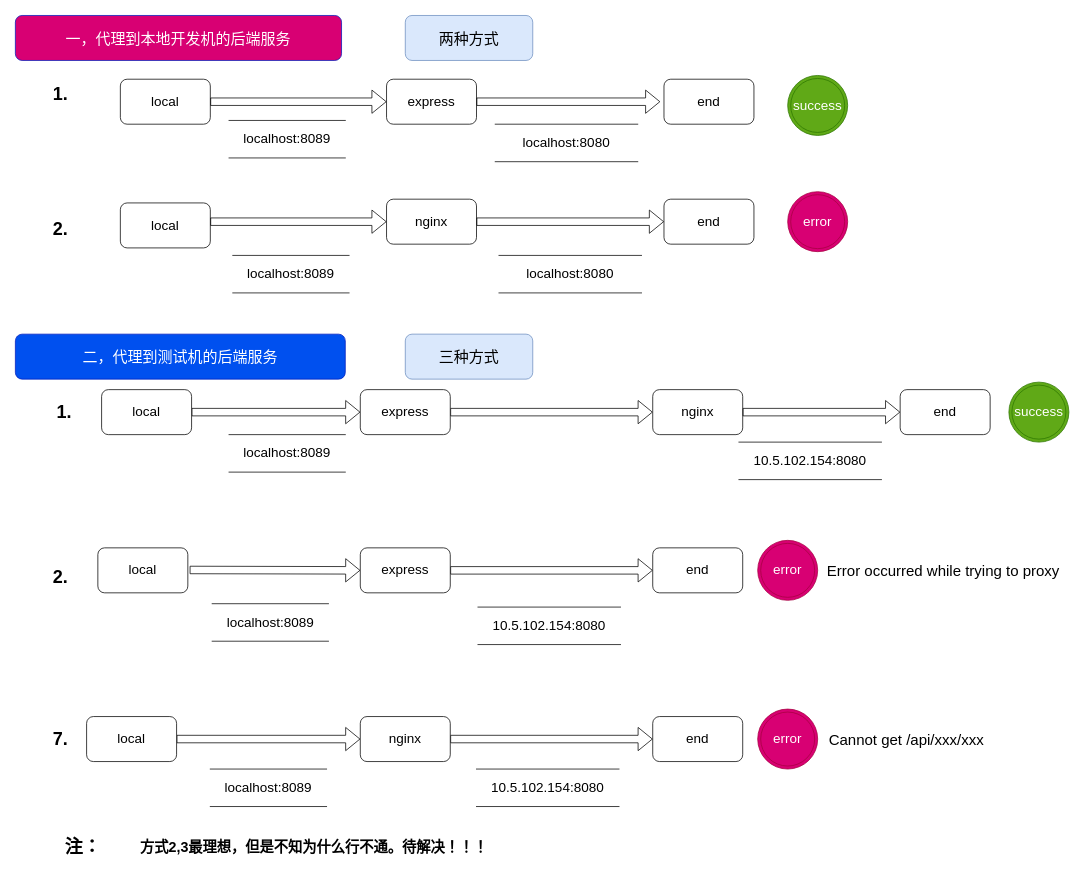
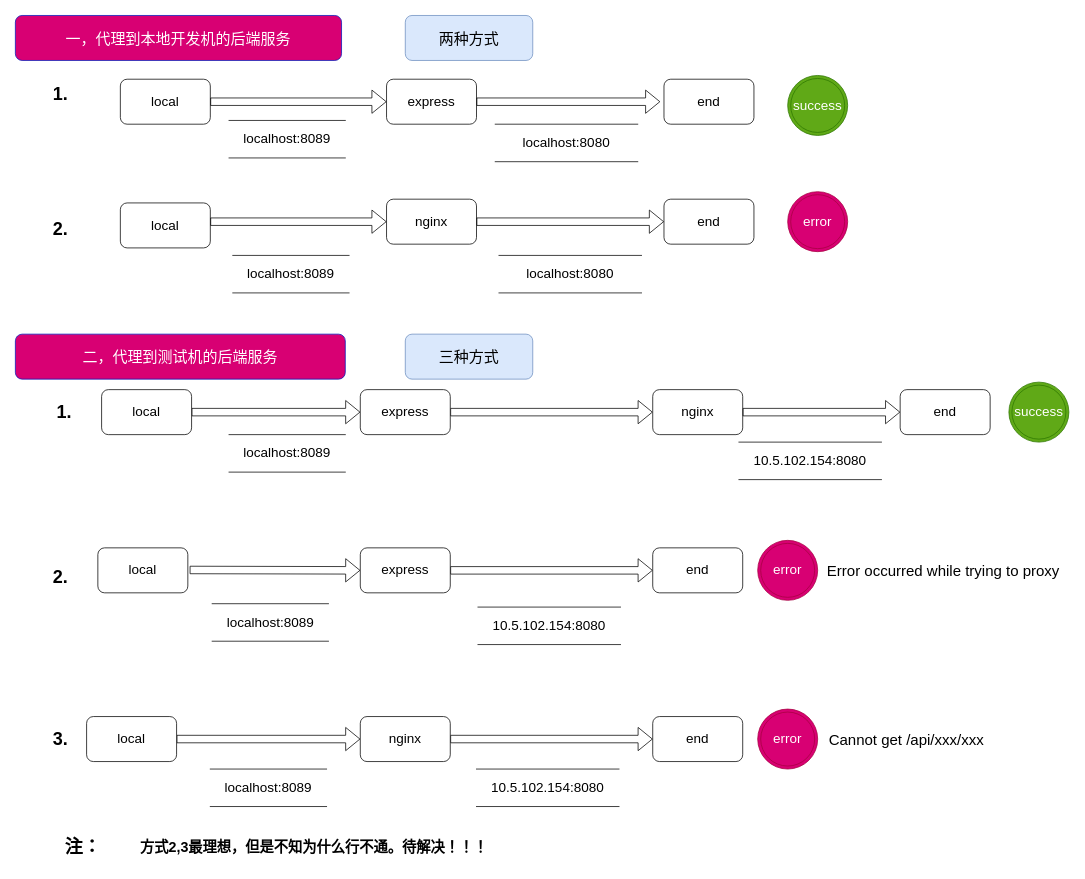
(180, 357) -> (180, 357)
(61, 739) -> (61, 739)
